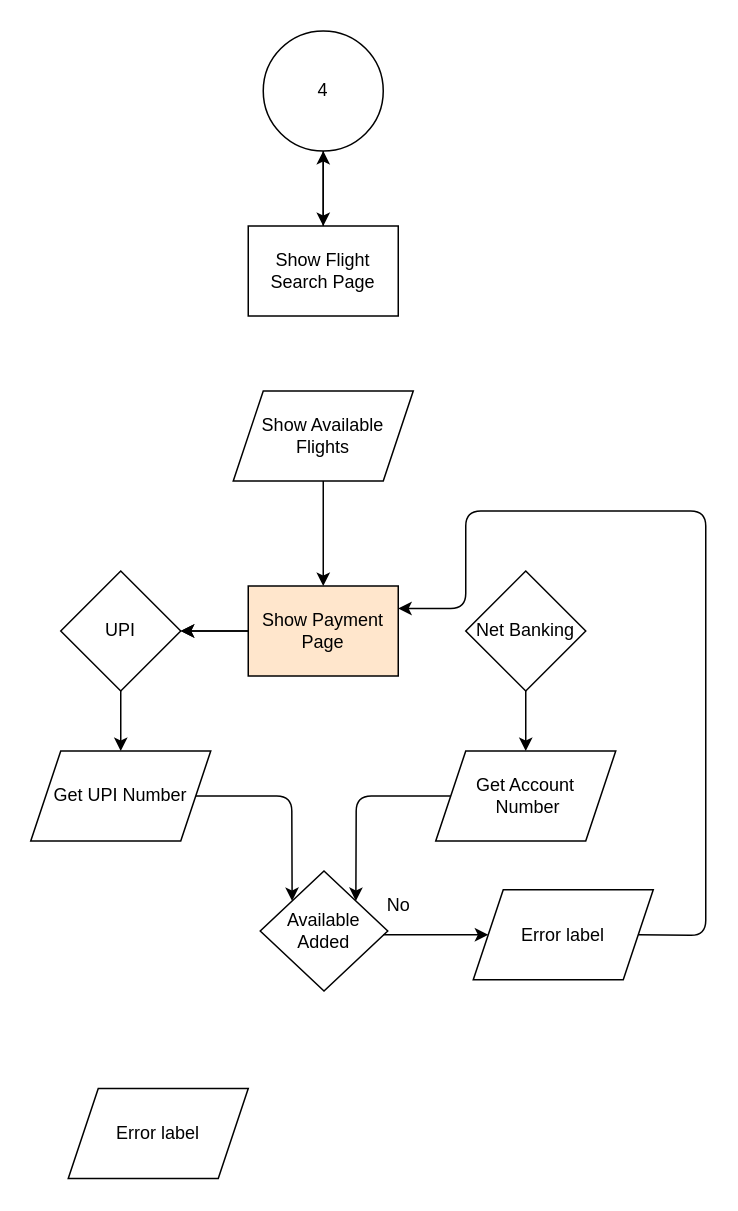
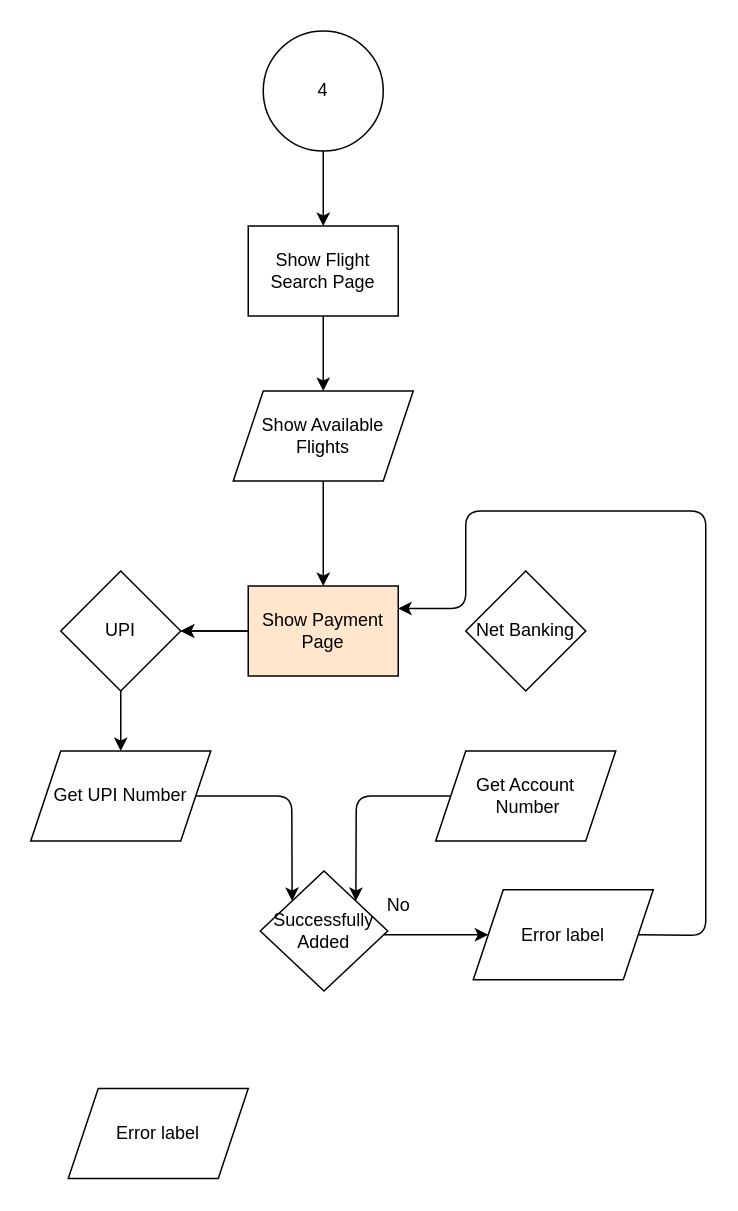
(323, 224) -> (323, 348)
(526, 716) -> none
(324, 931) -> (324, 931)
